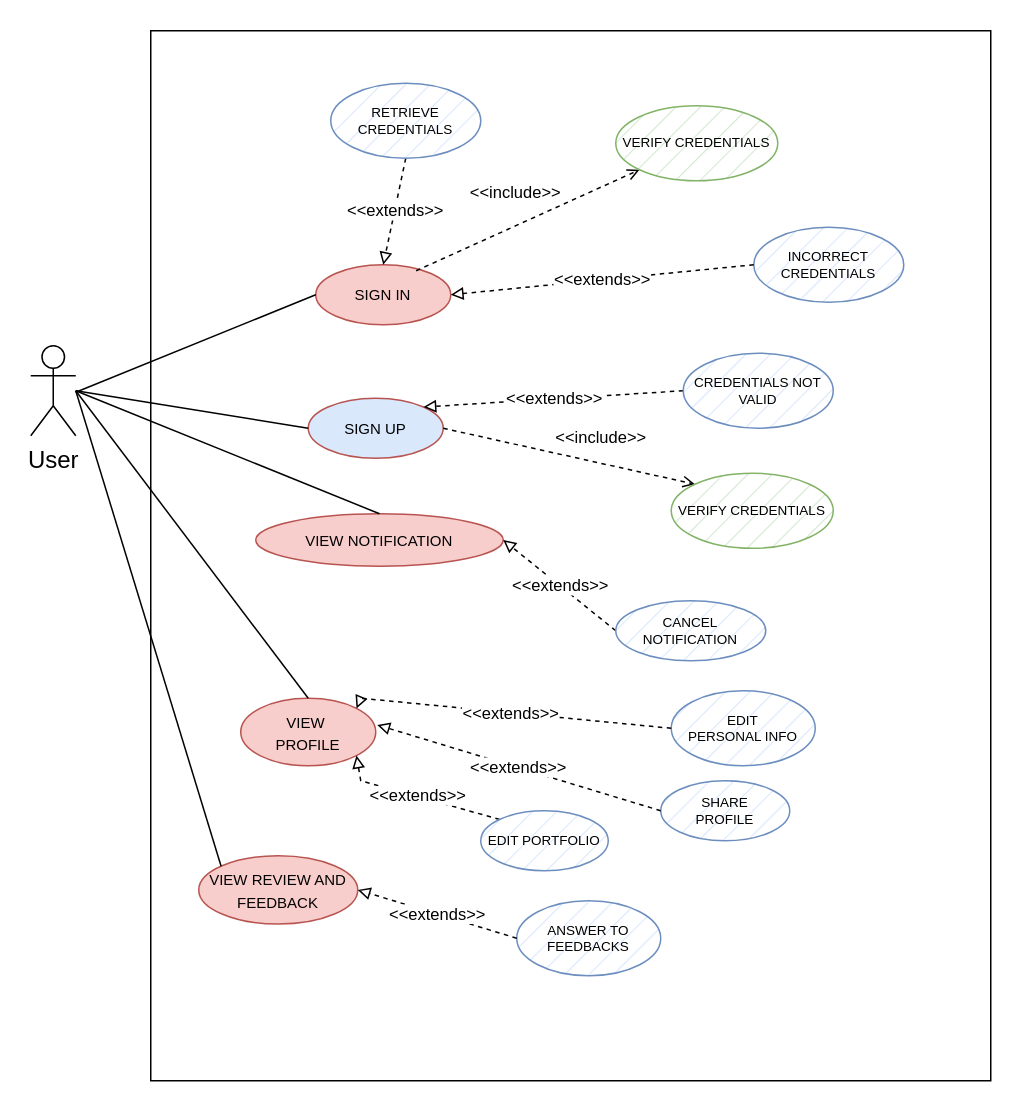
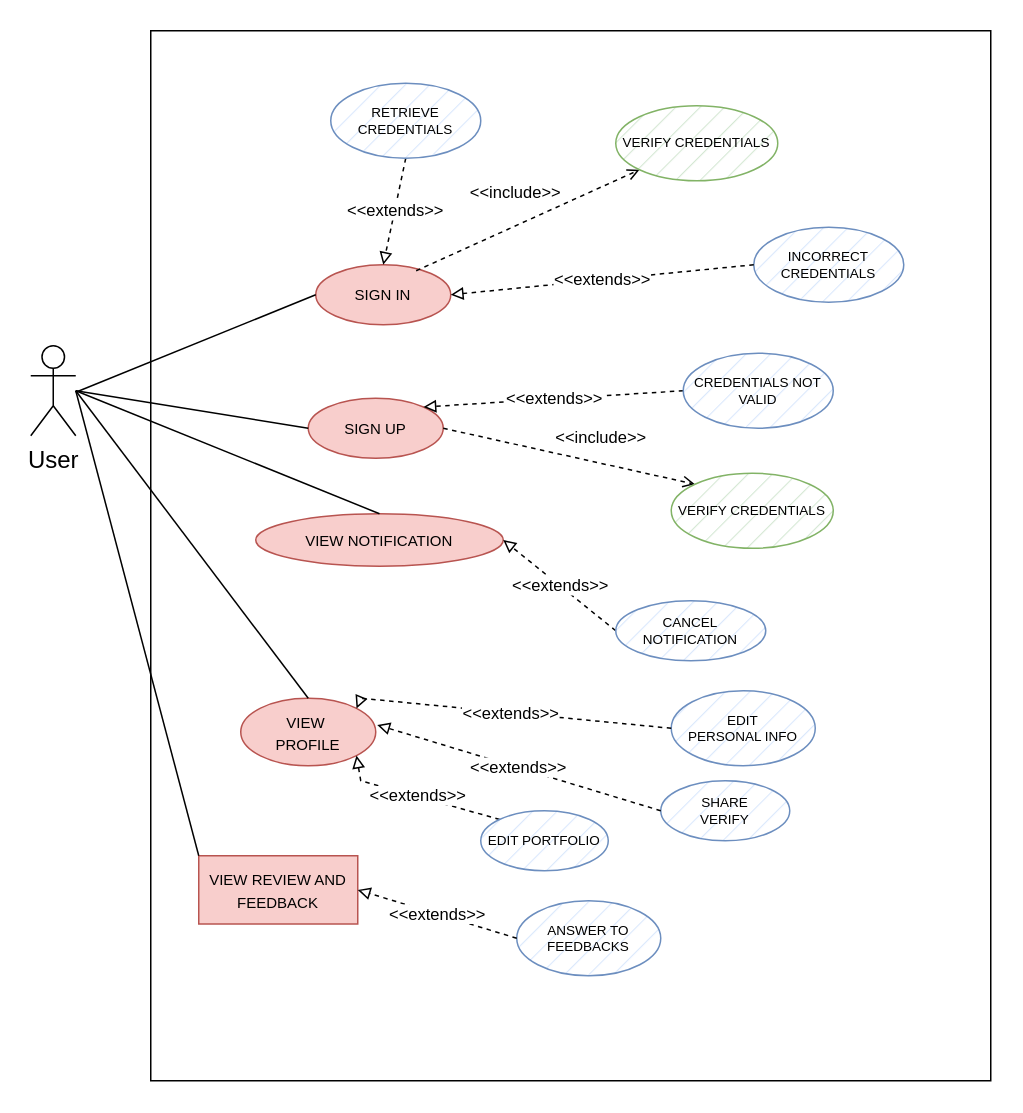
(376, 428) -> (376, 428)
(725, 811) -> (725, 811)
(278, 890) -> (278, 890)
